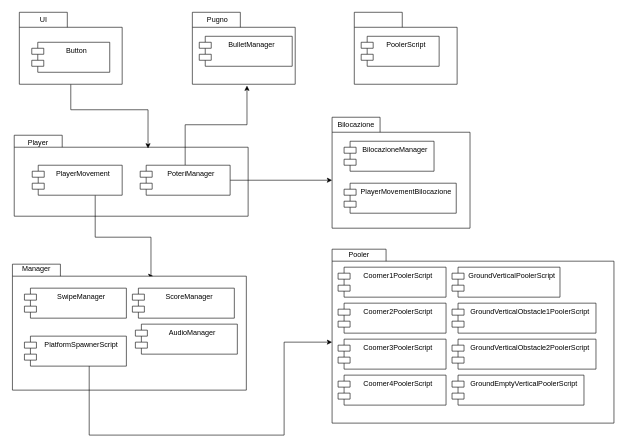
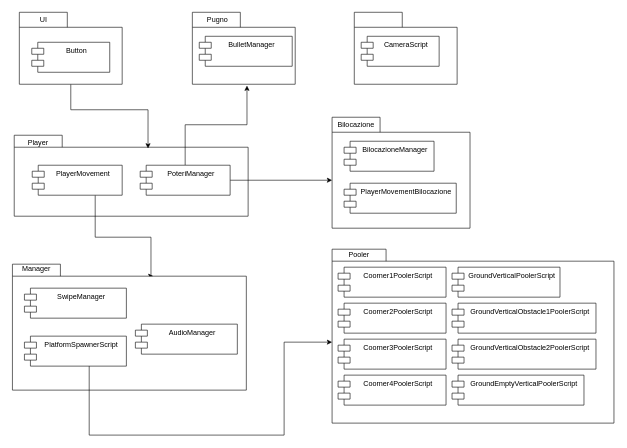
(406, 44) -> (406, 44)
(183, 303) -> none
